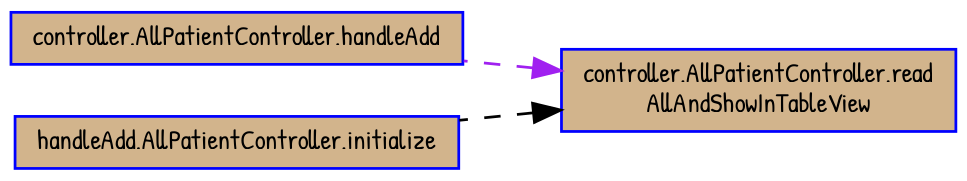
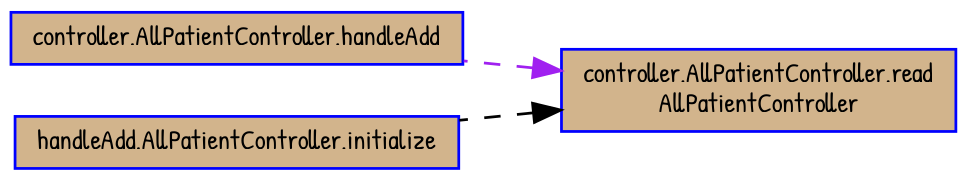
(759, 90) -> (759, 90)
